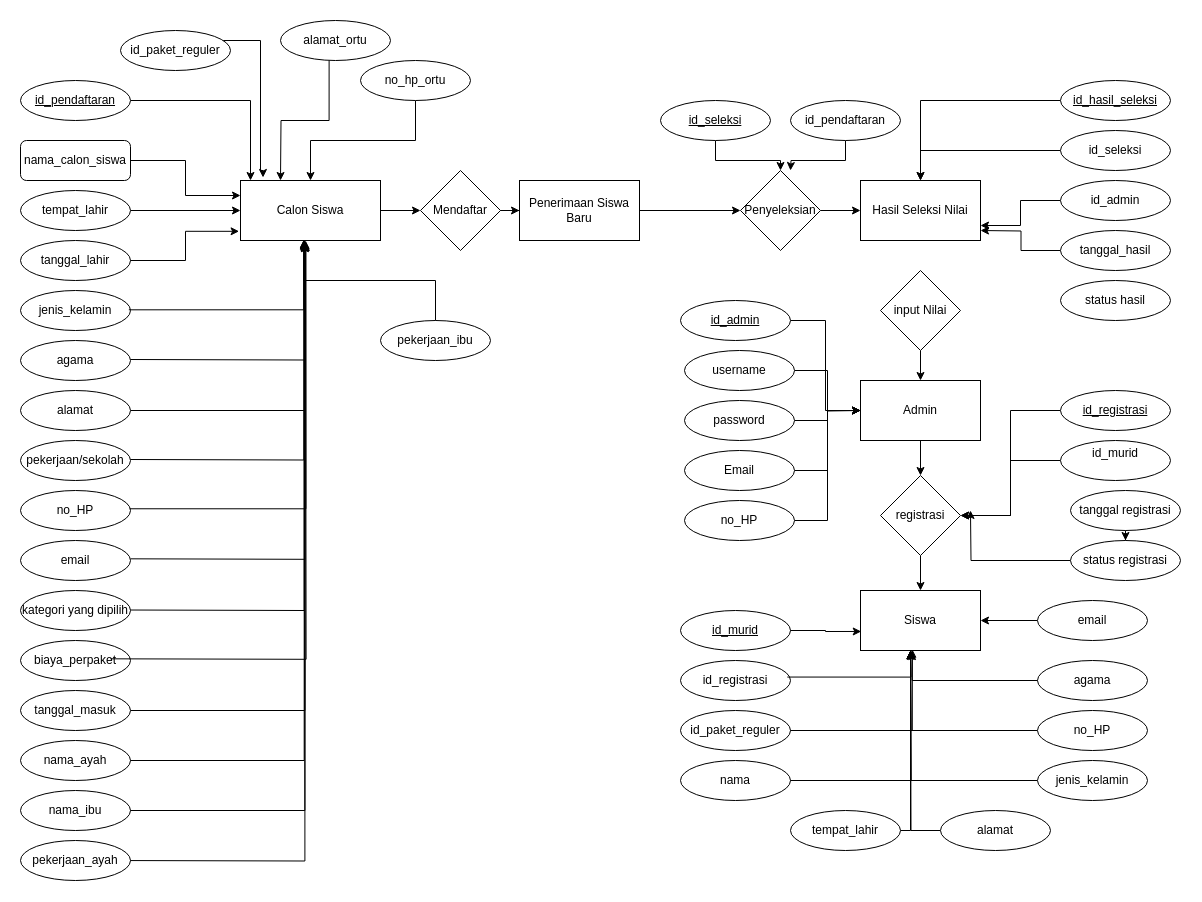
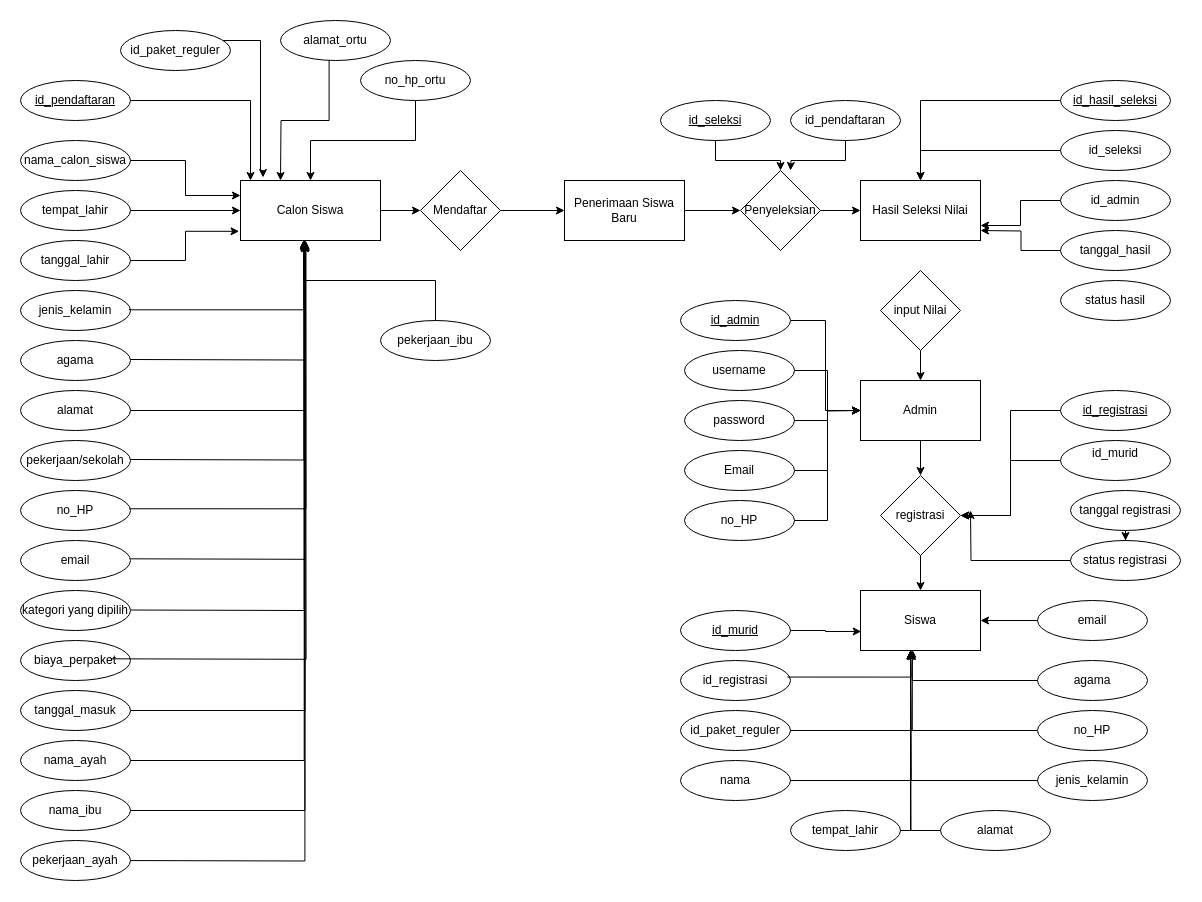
(76, 161) -> (76, 161)
(580, 211) -> (625, 211)
